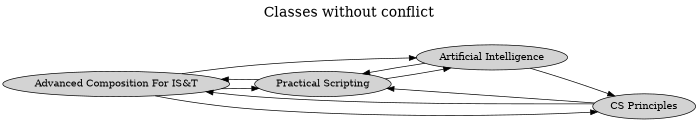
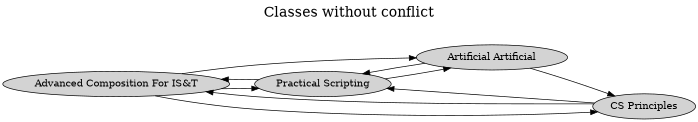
(492, 57) -> (492, 57)
